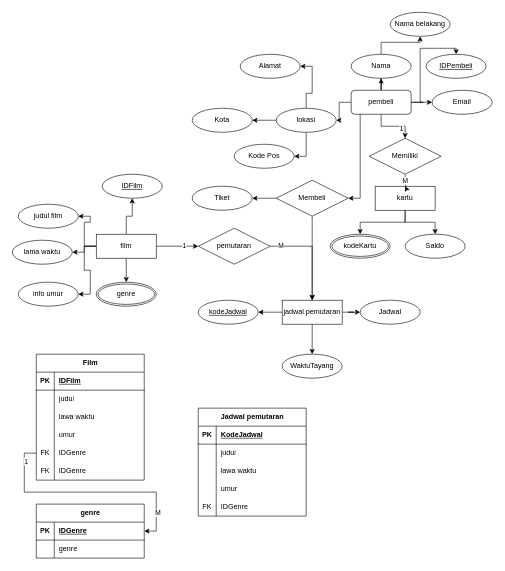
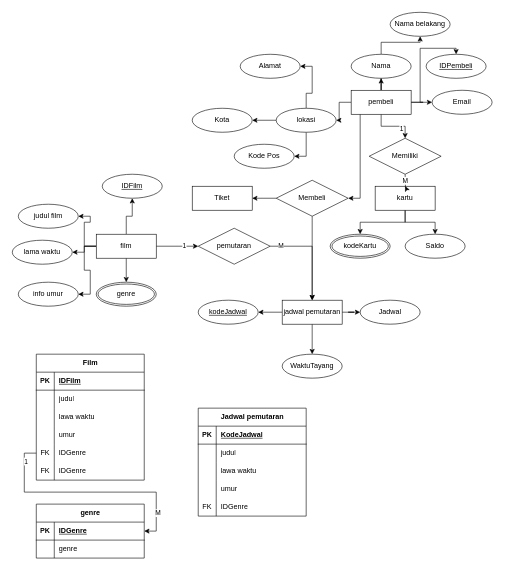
(381, 102) -> (381, 102)
(222, 198) -> (222, 198)
